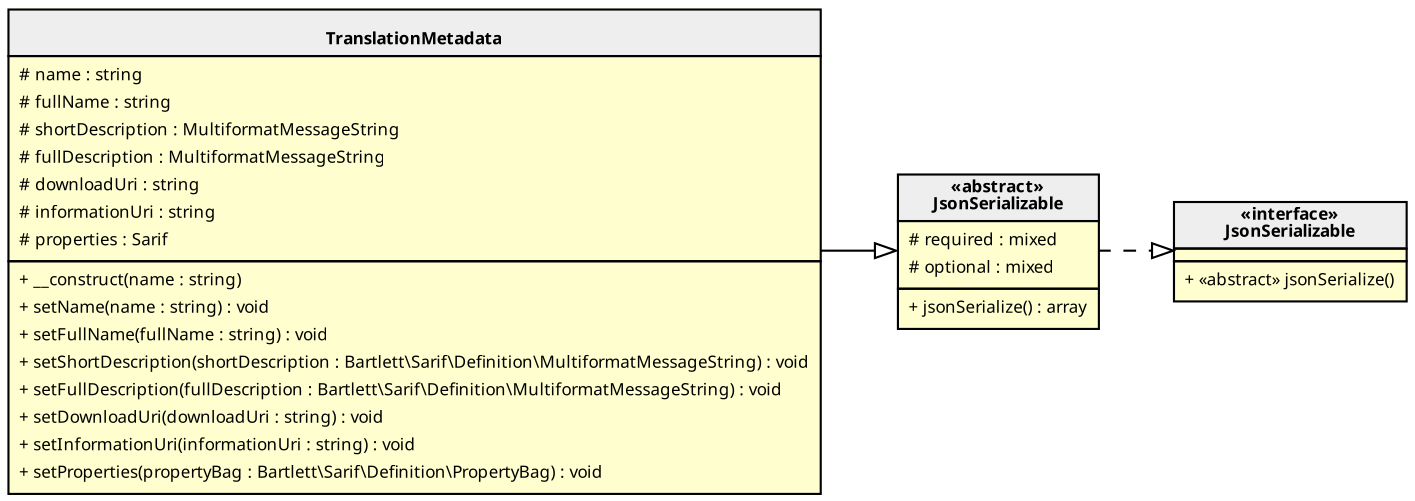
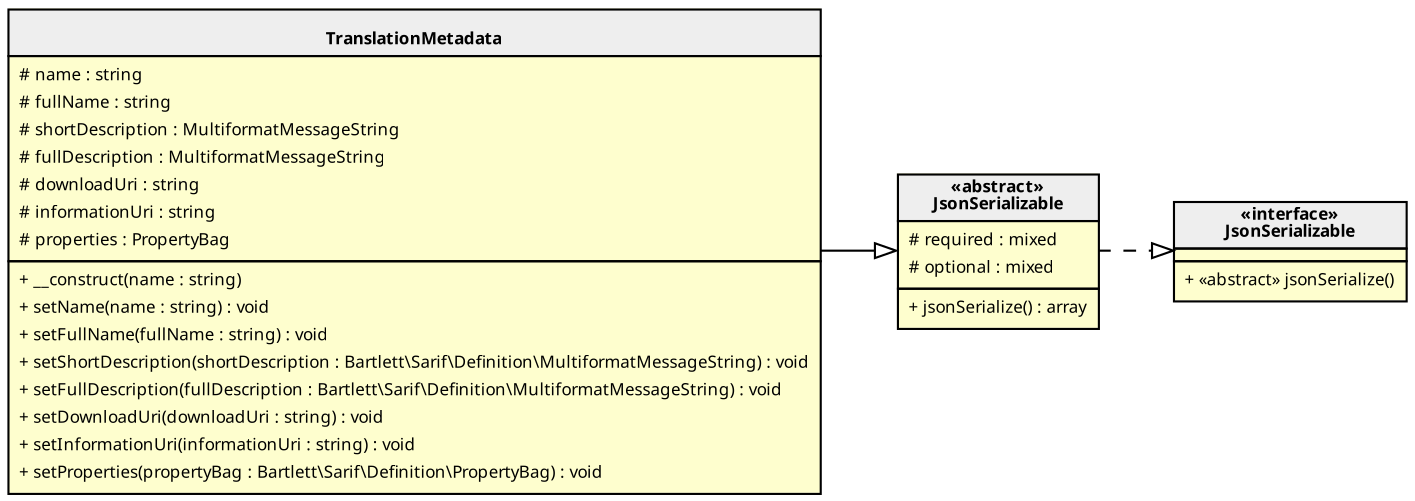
(94, 240) -> (125, 240)
